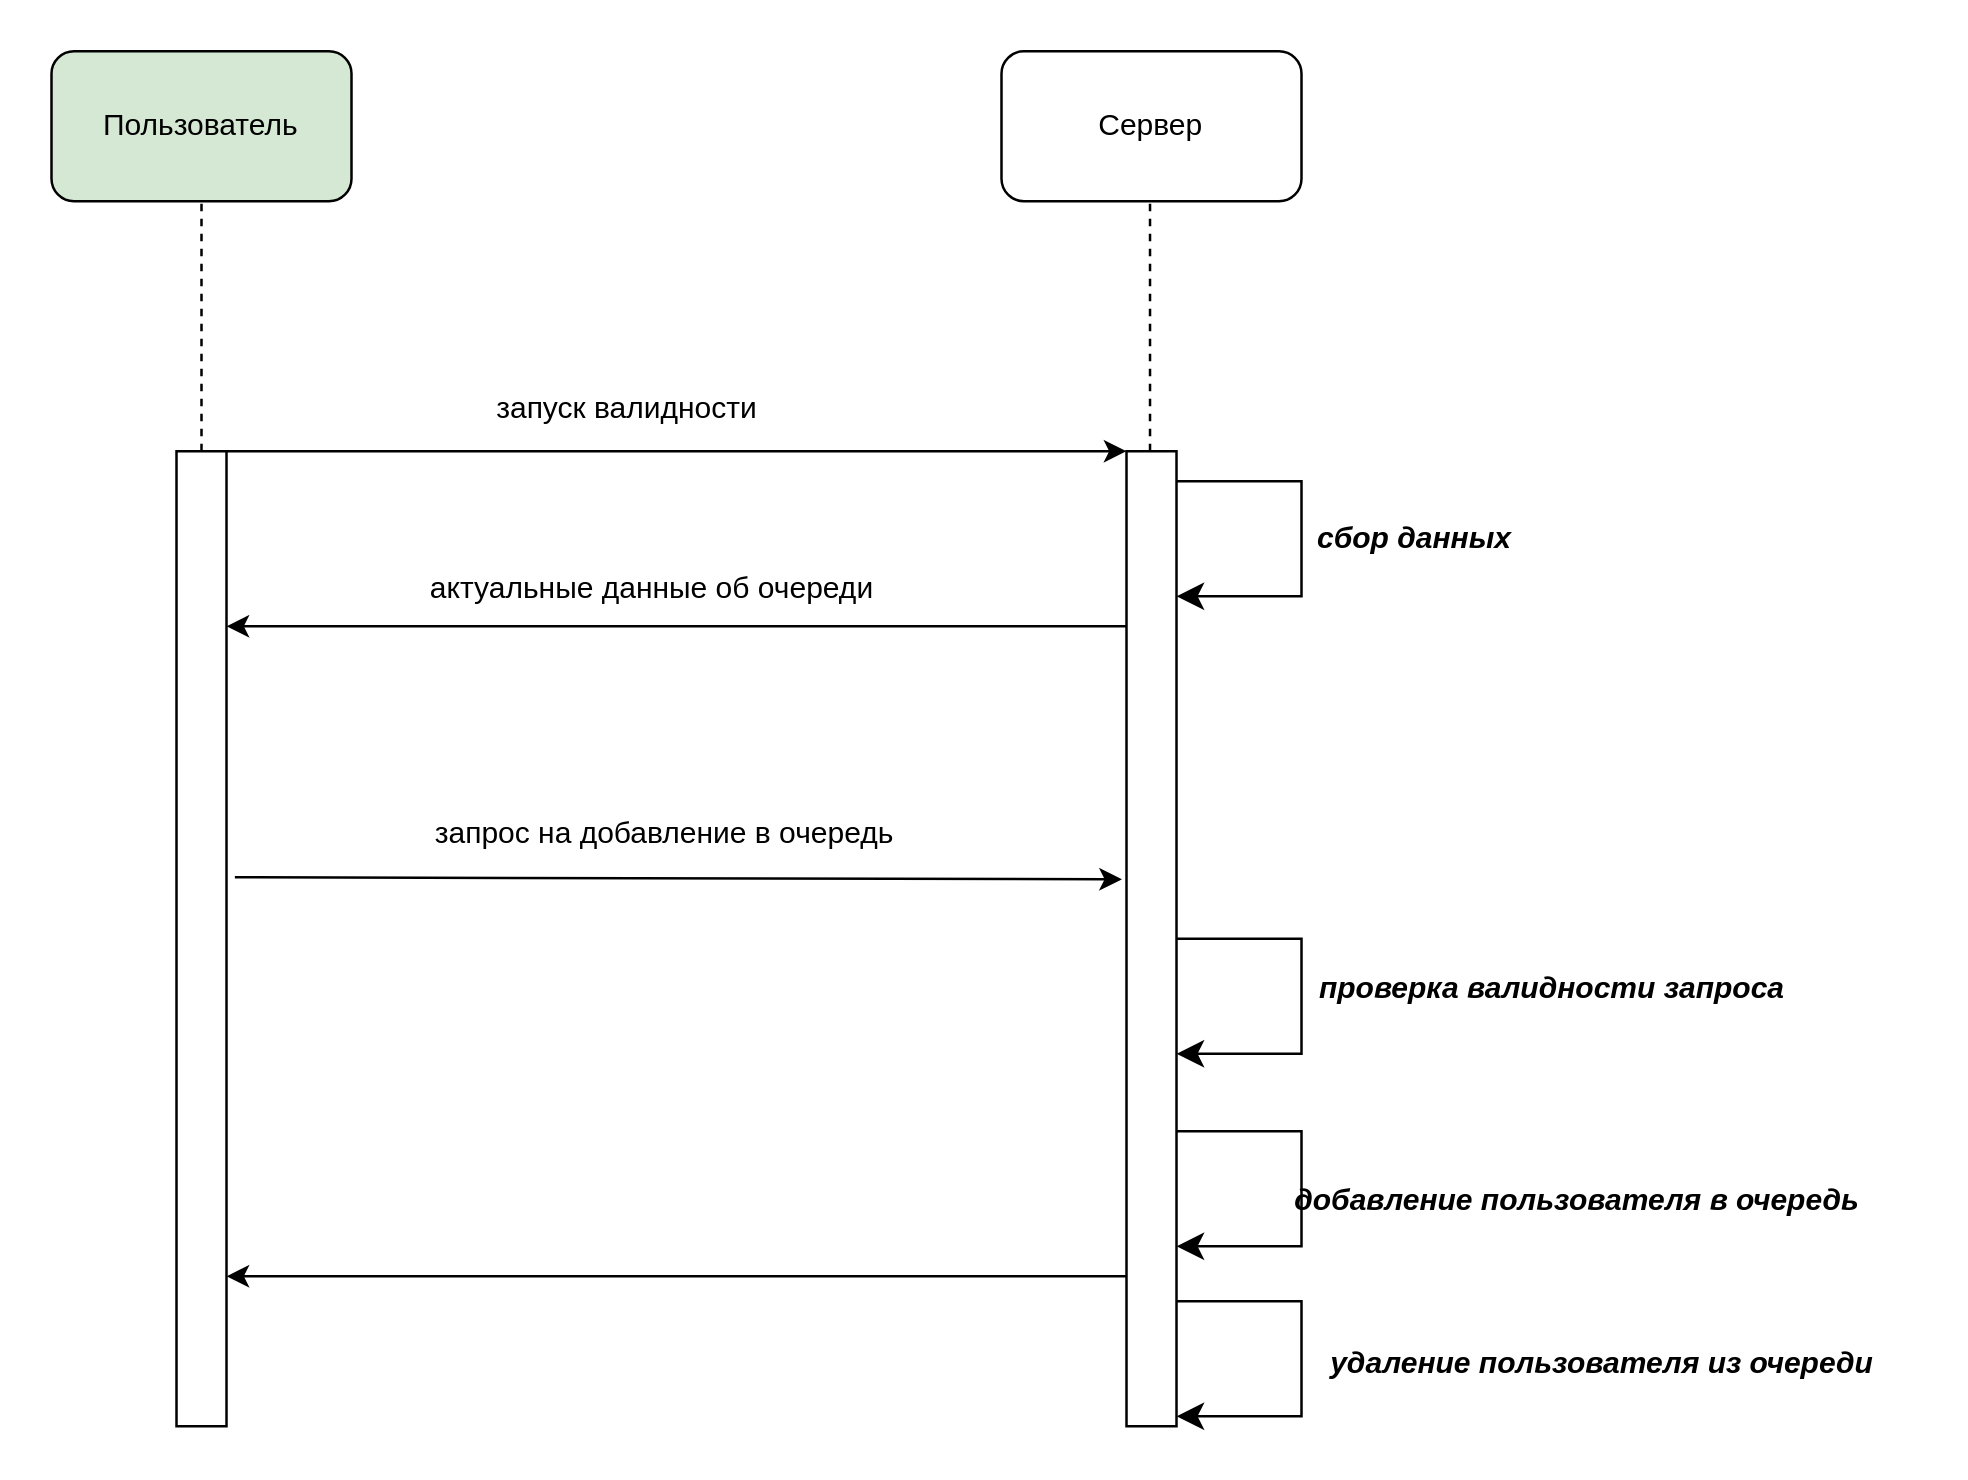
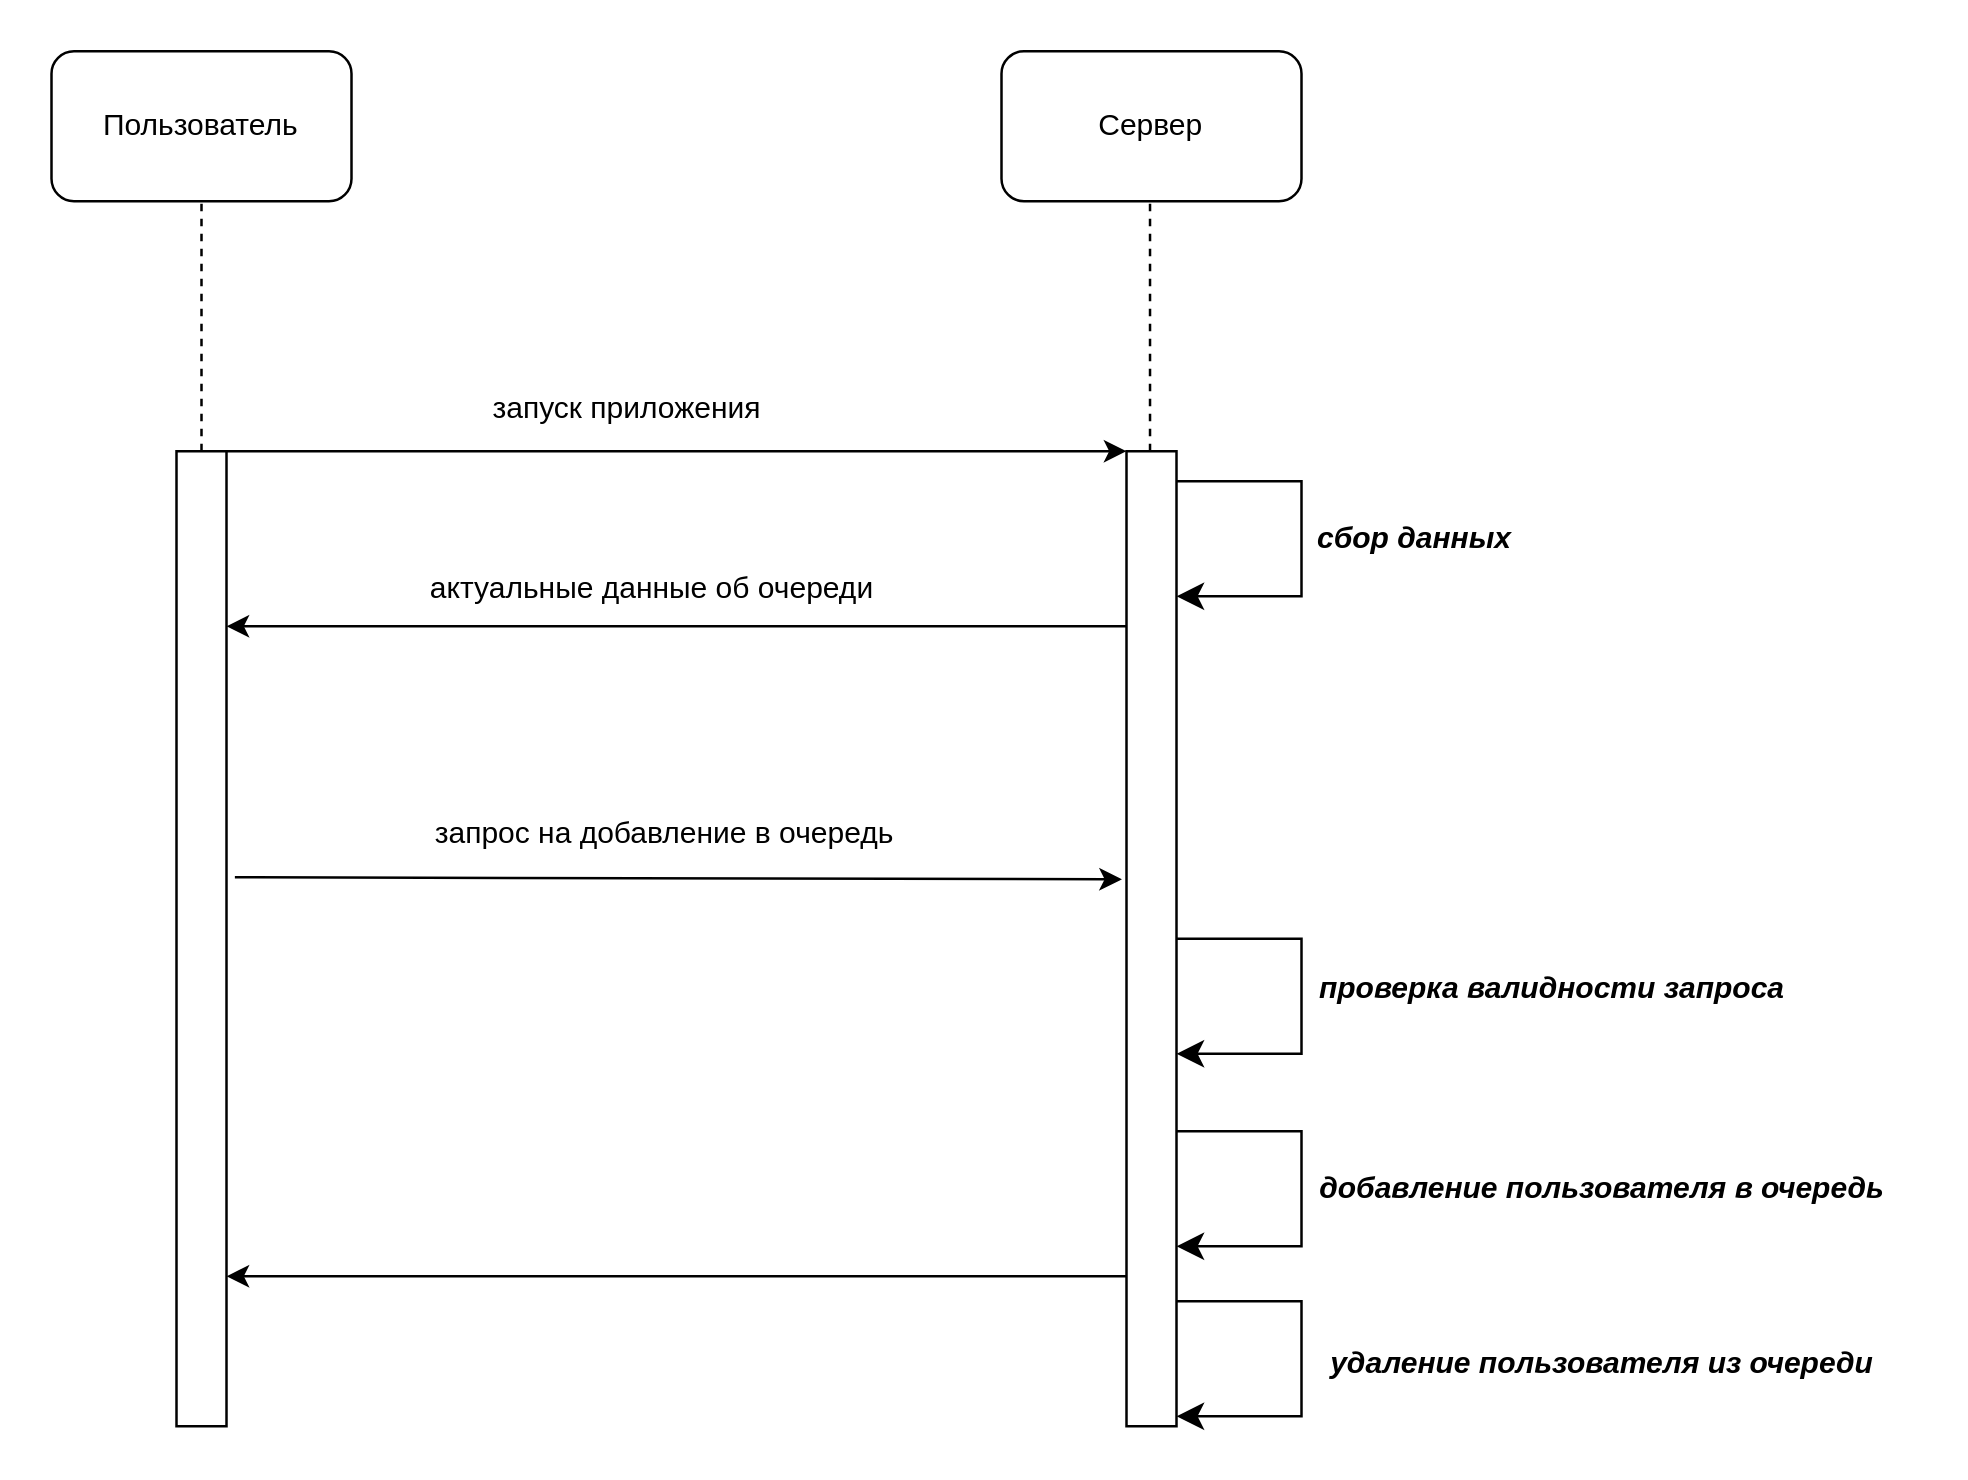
(201, 126) -> (201, 126)
(628, 409) -> (628, 409)
(1576, 1201) -> (1601, 1189)
